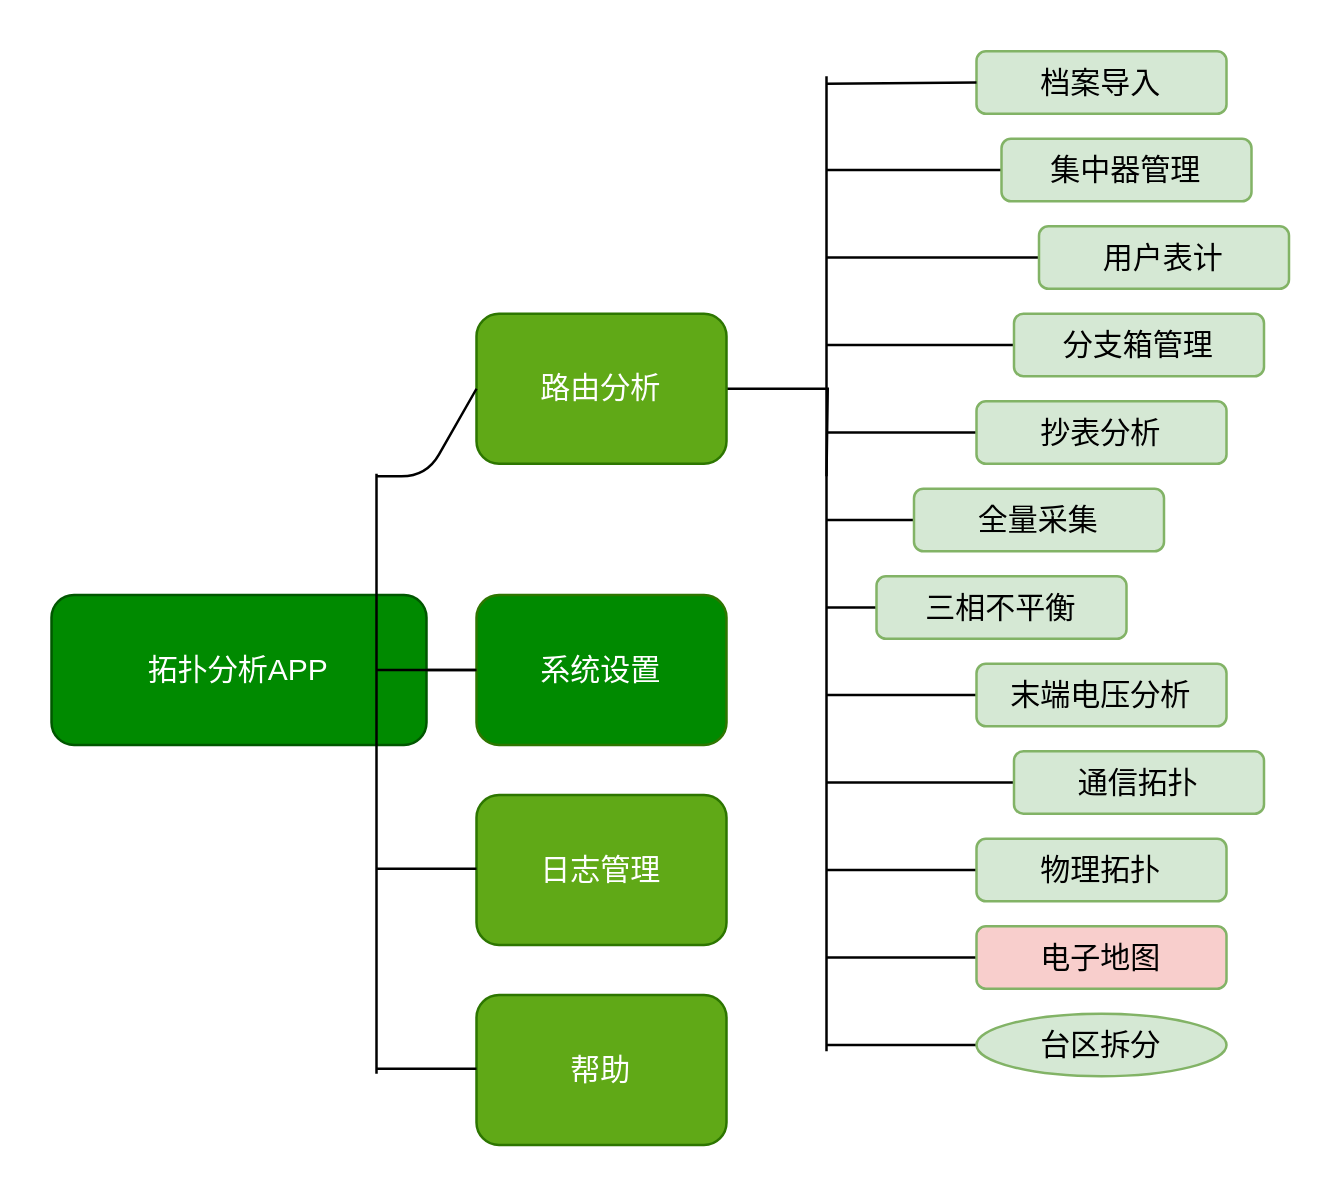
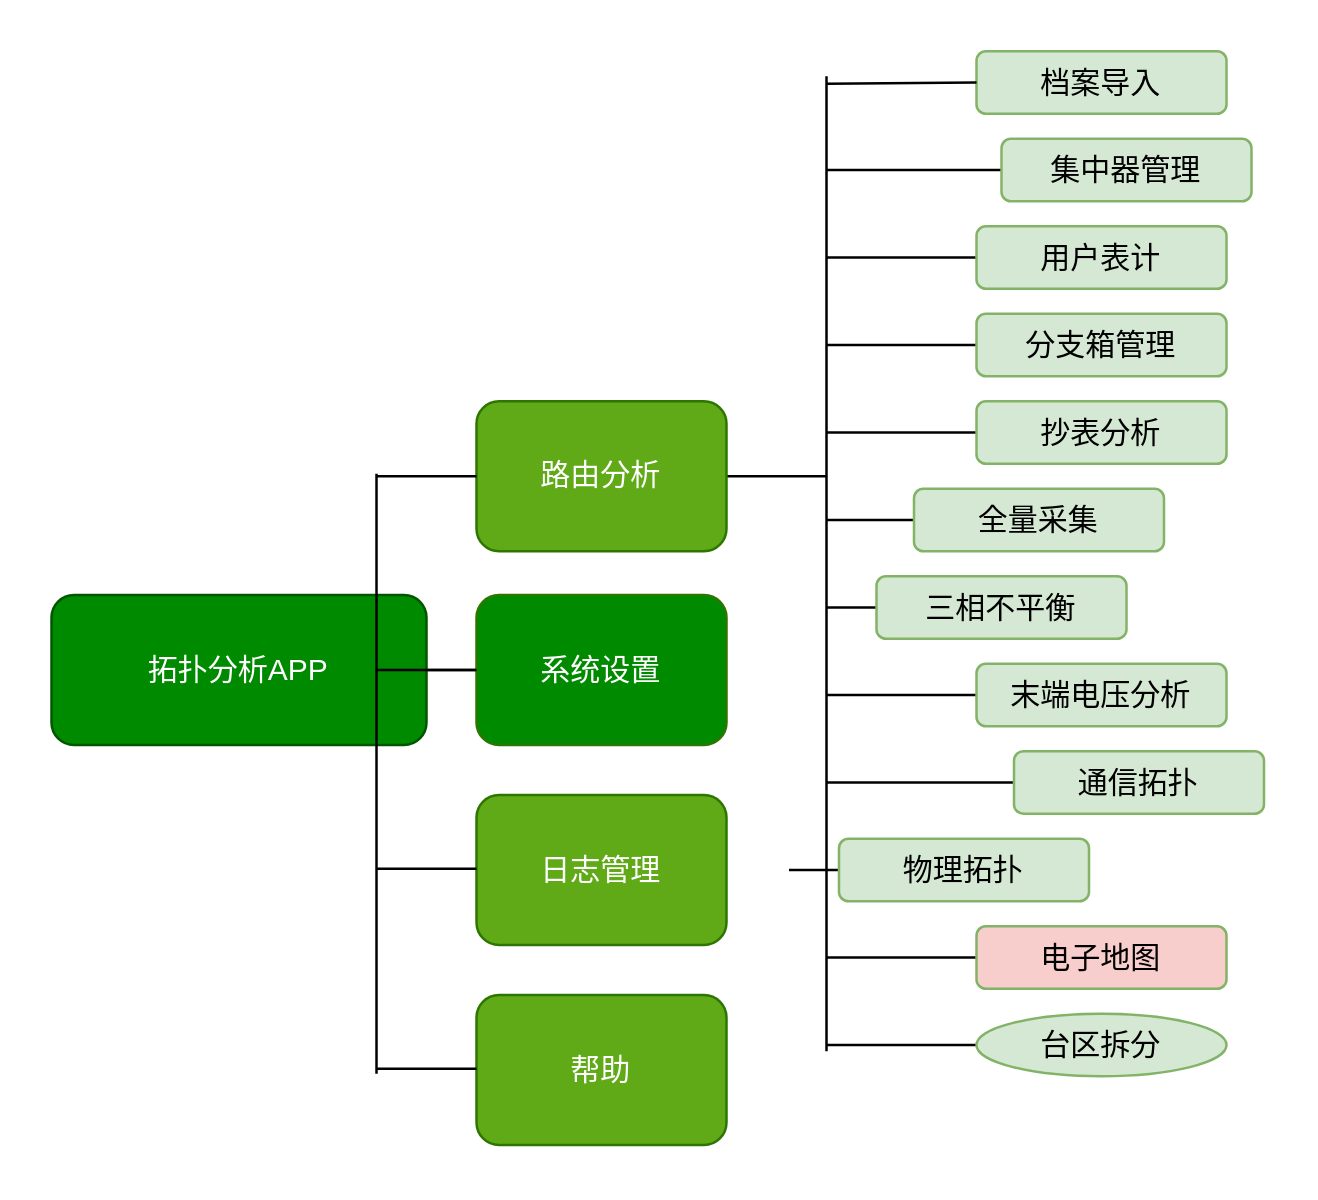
(1164, 258) -> (1101, 258)
(1139, 345) -> (1101, 345)
(601, 389) -> (601, 476)
(1101, 870) -> (964, 870)
